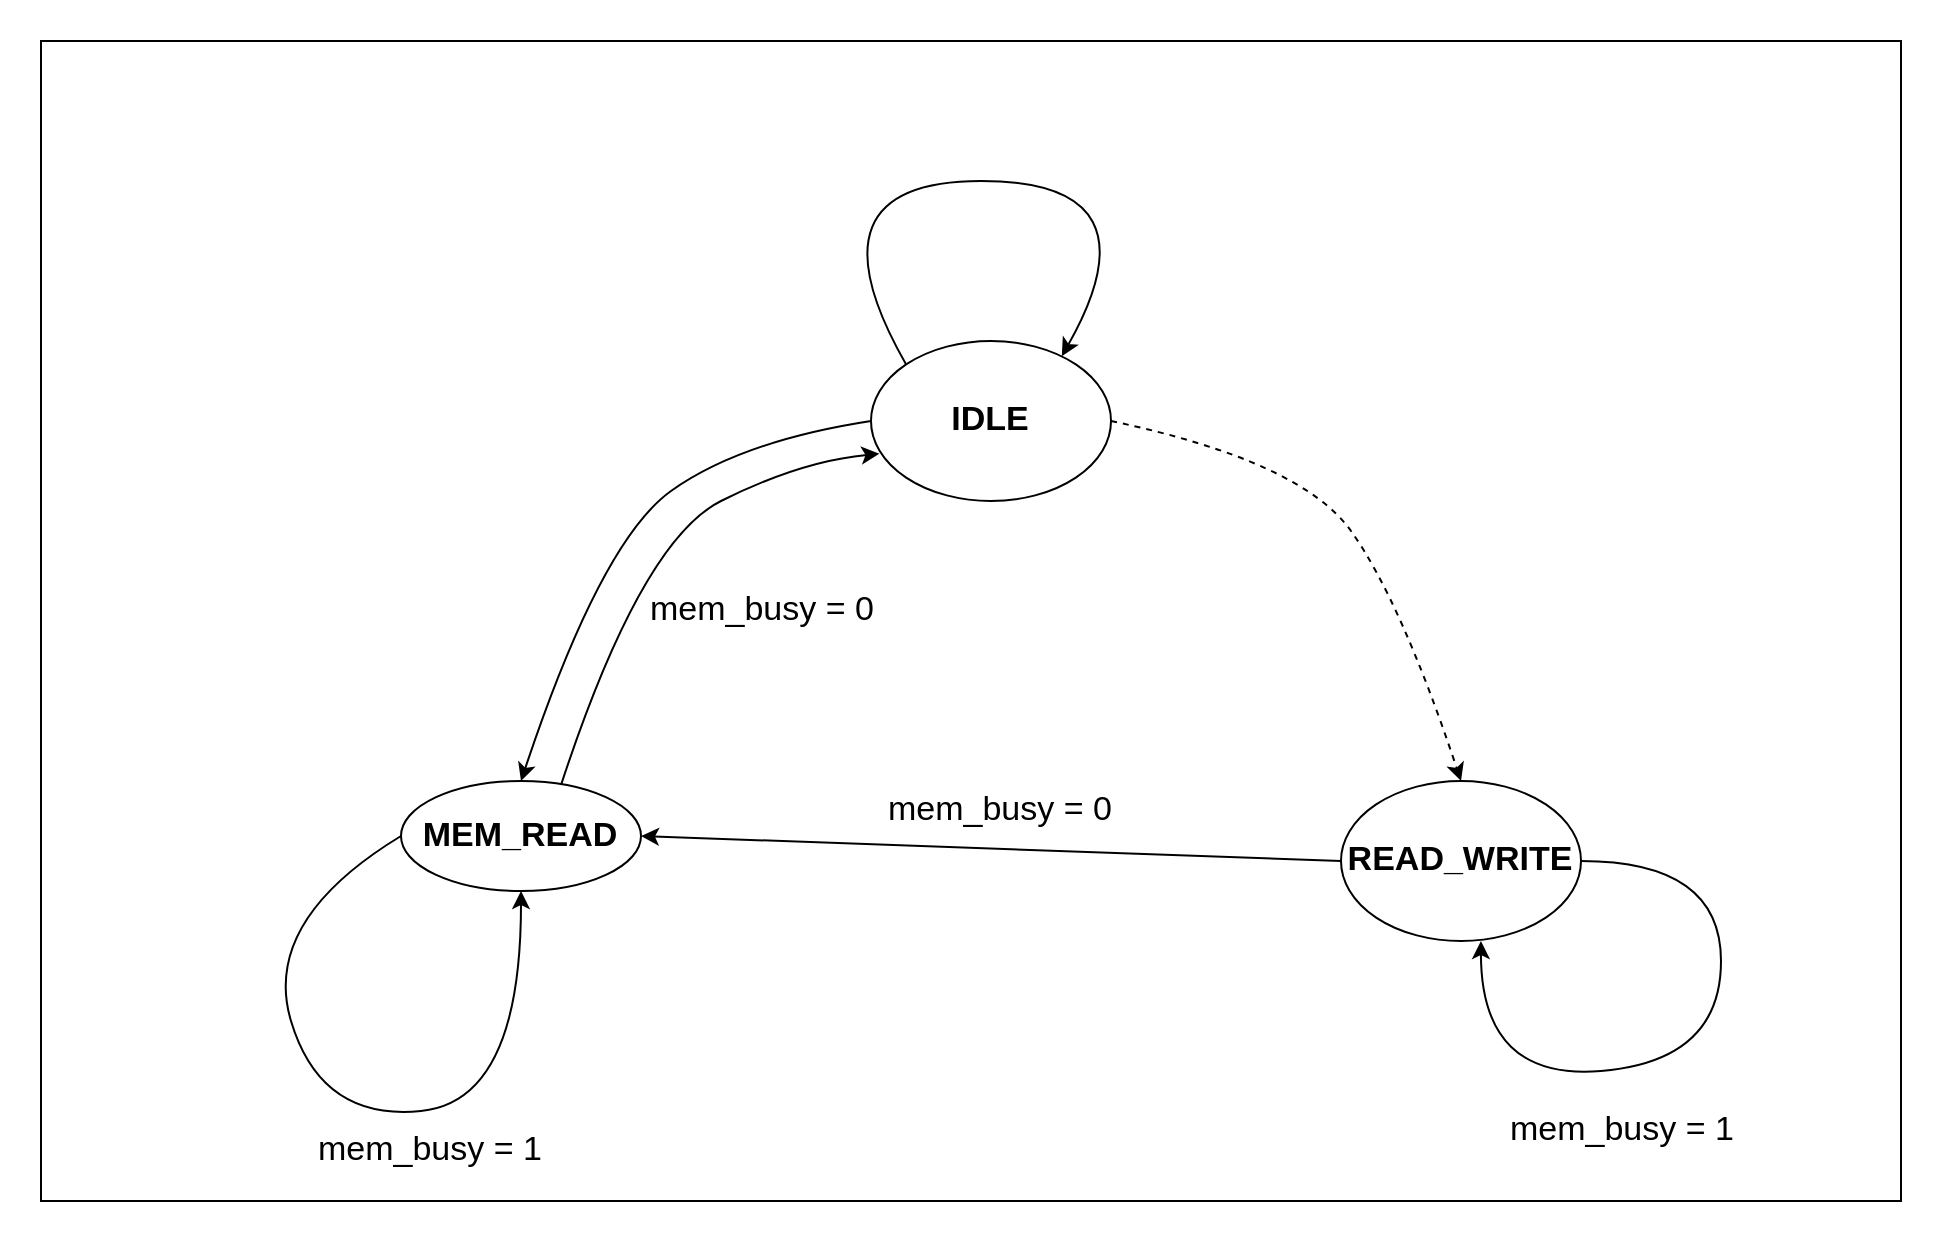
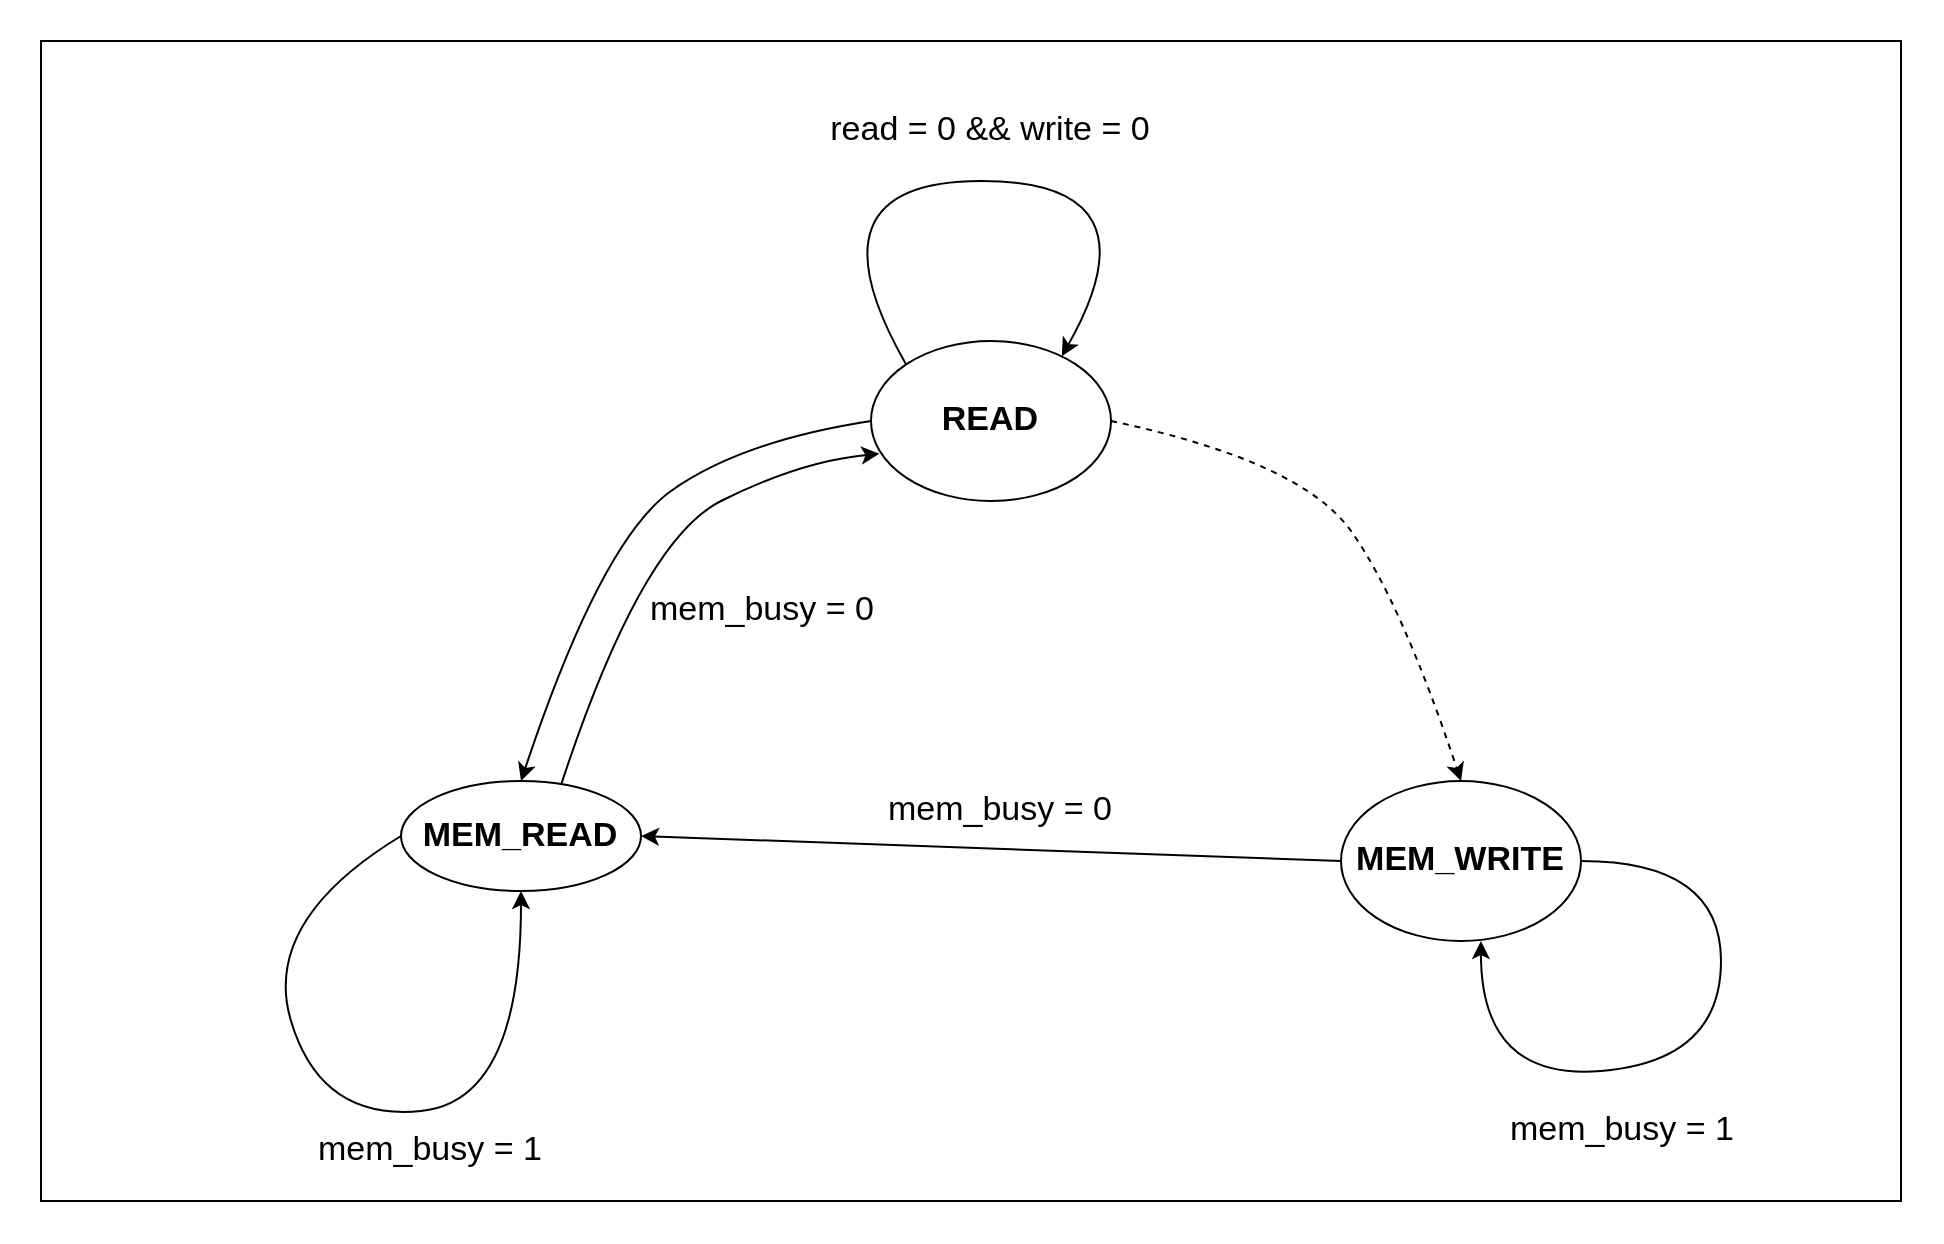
none -> (991, 131)
(991, 421) -> (991, 421)
(1461, 861) -> (1461, 861)
